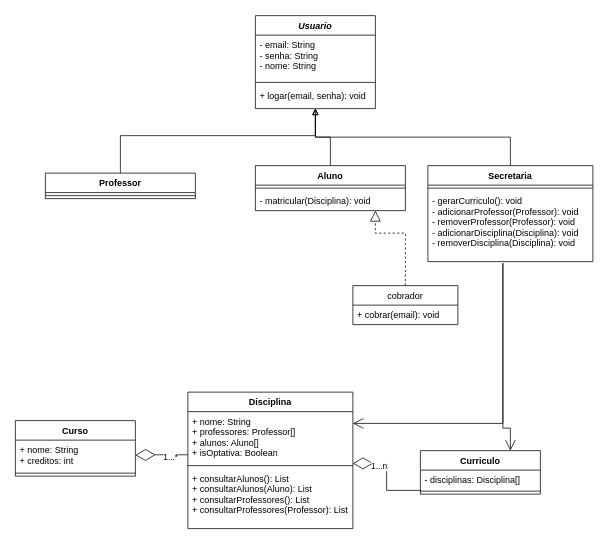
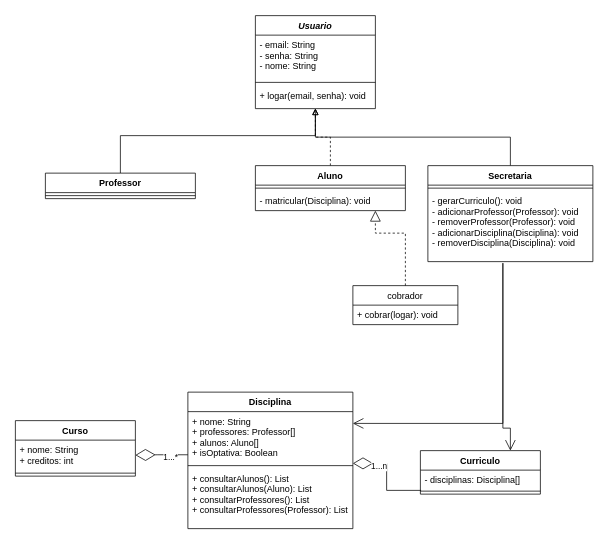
(330, 151) -> (330, 151)
(403, 315) -> (404, 315)
